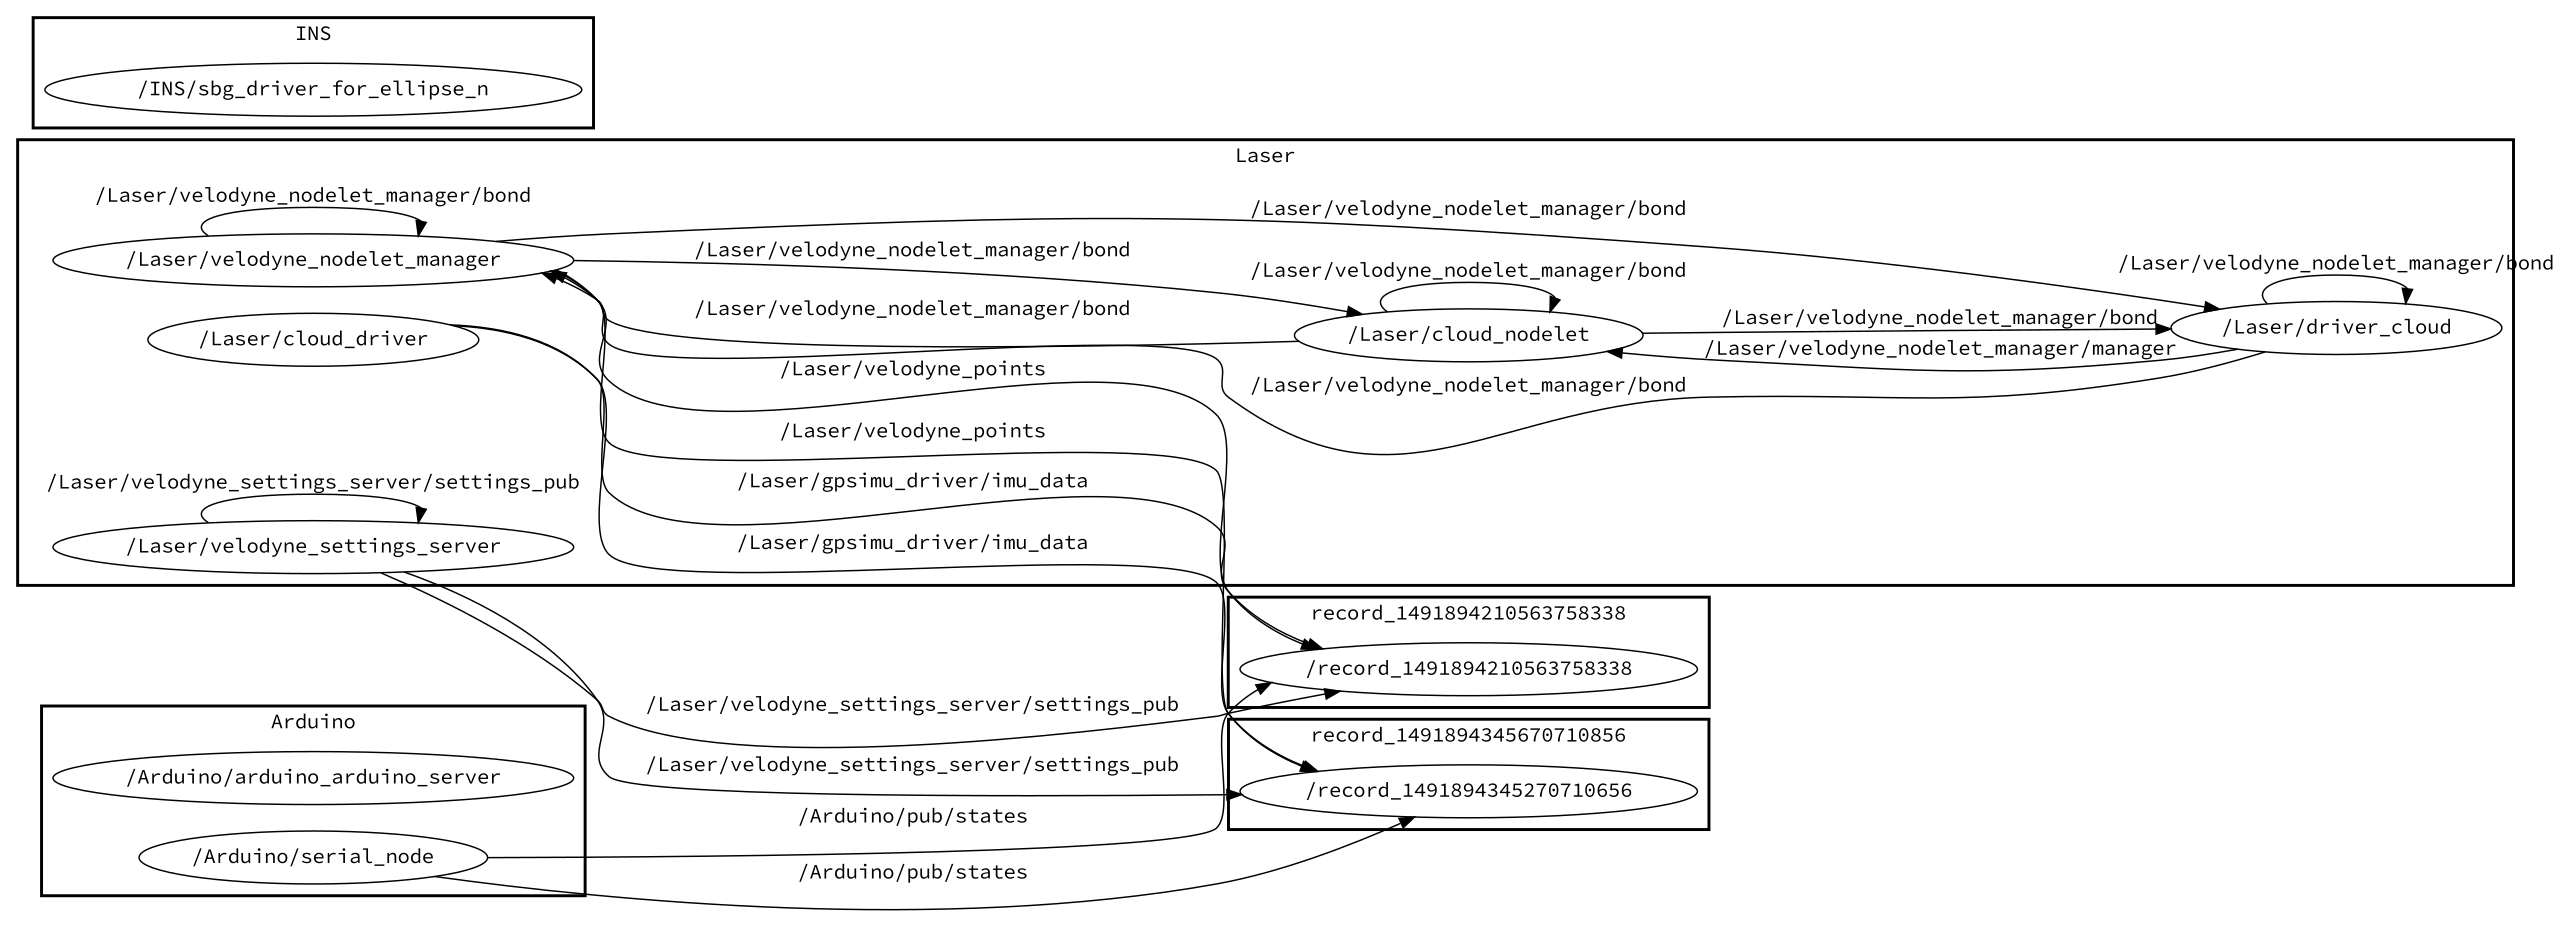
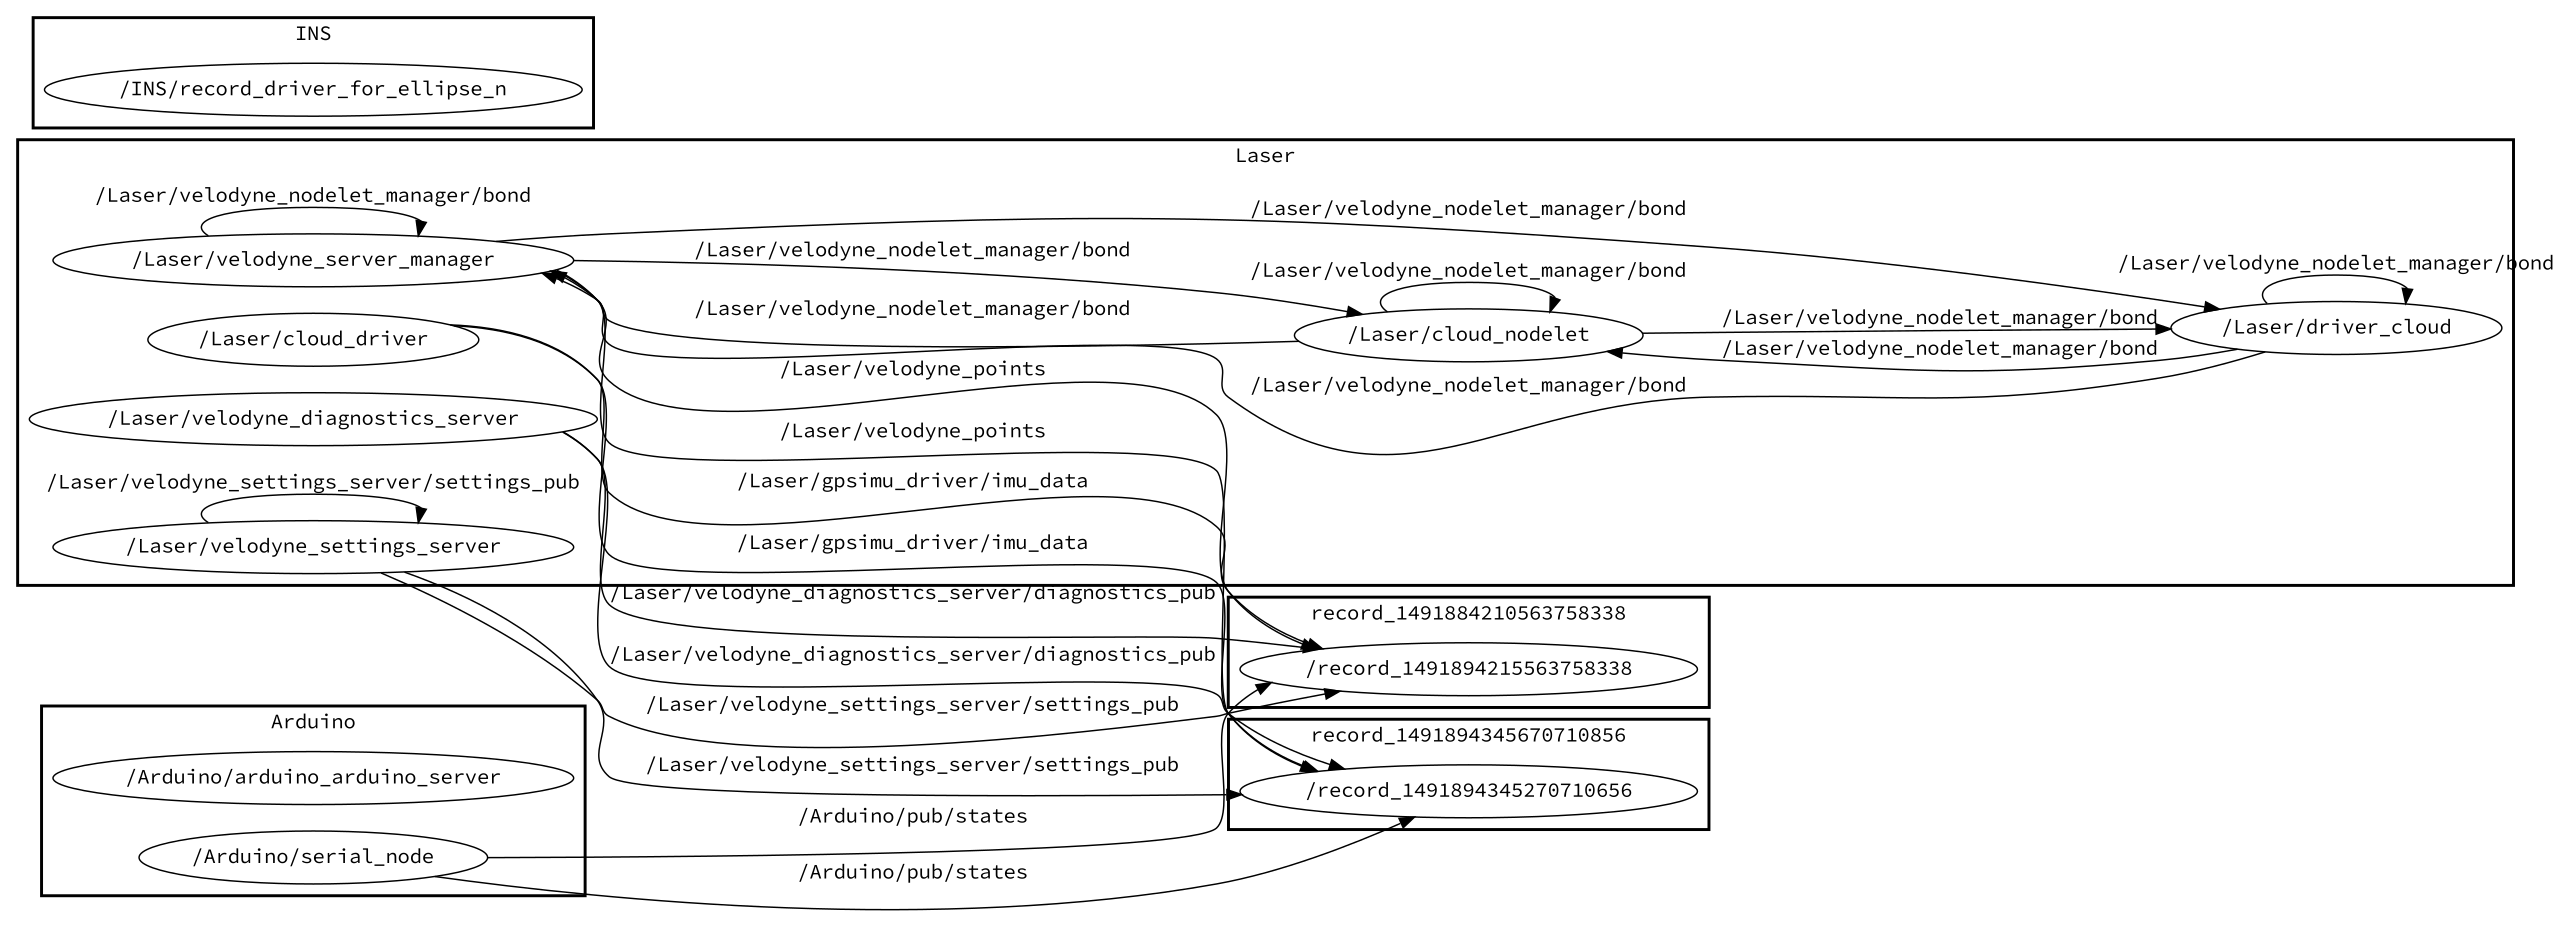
(313, 90) -> (313, 90)
(313, 260) -> (313, 260)
(1940, 349) -> (1940, 349)
none -> (313, 419)
(1469, 614) -> (1469, 614)
(1469, 669) -> (1469, 669)
